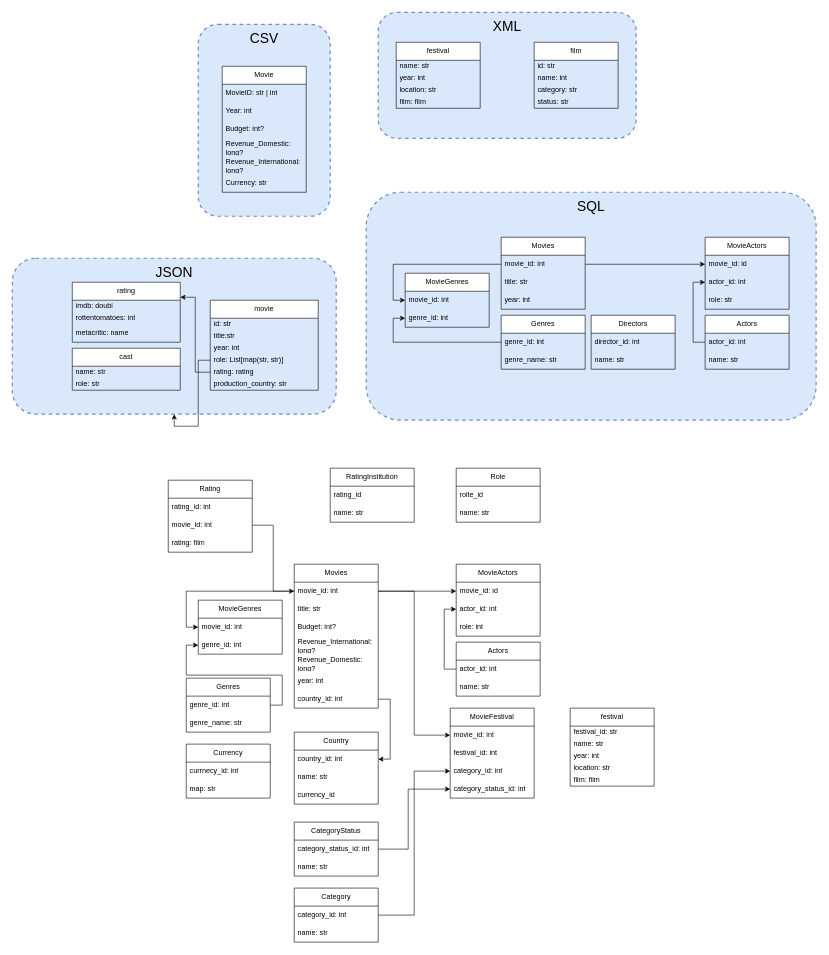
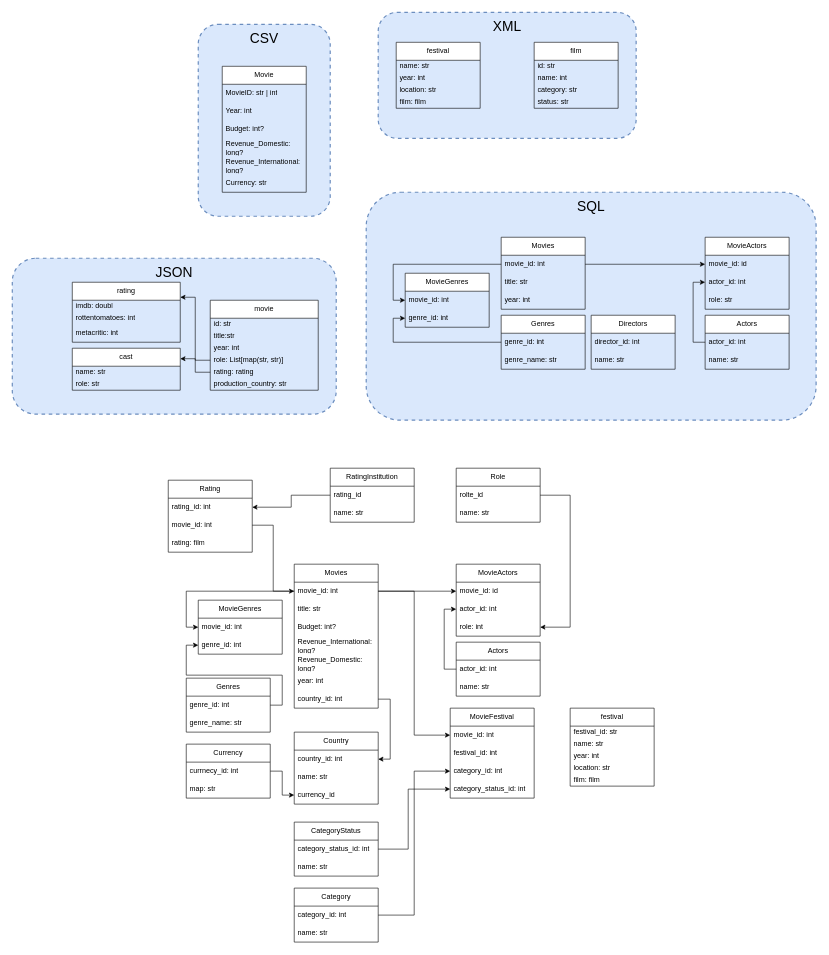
(104, 333) -> (101, 333)
(174, 423) -> (185, 359)
none -> (291, 495)
none -> (569, 495)
none -> (284, 795)
